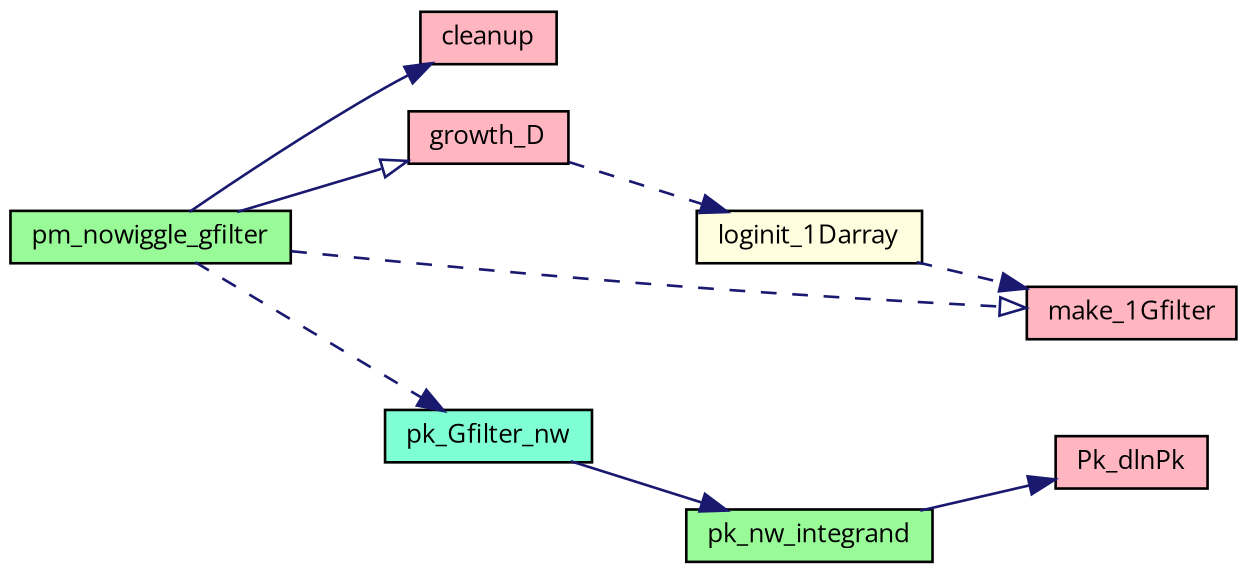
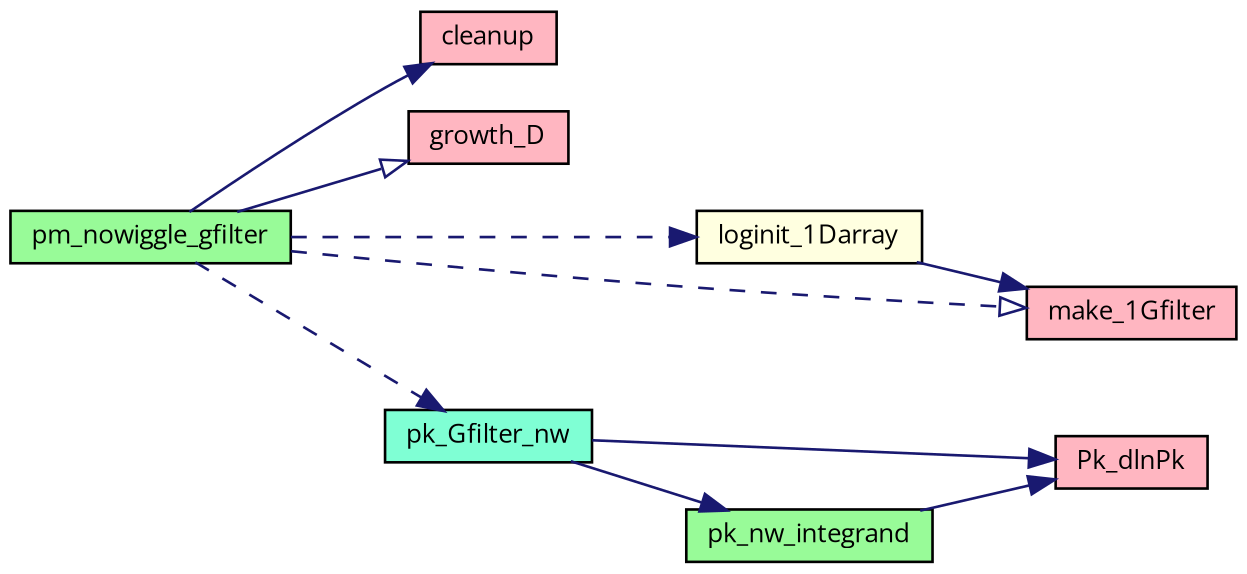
(635, 183) -> (480, 237)
(959, 272) -> (959, 272)
none -> (811, 449)
